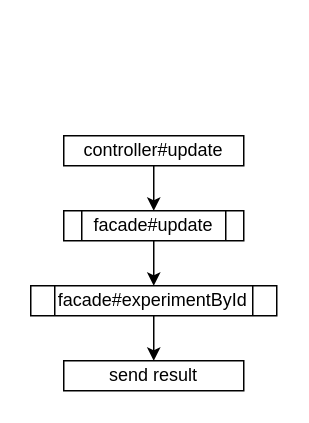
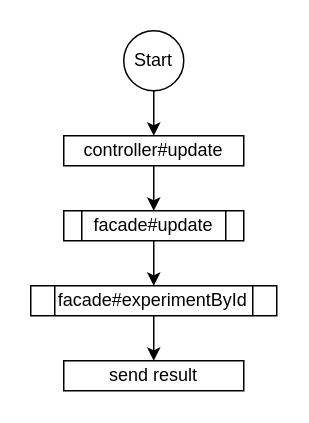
none -> (154, 61)
none -> (154, 119)
